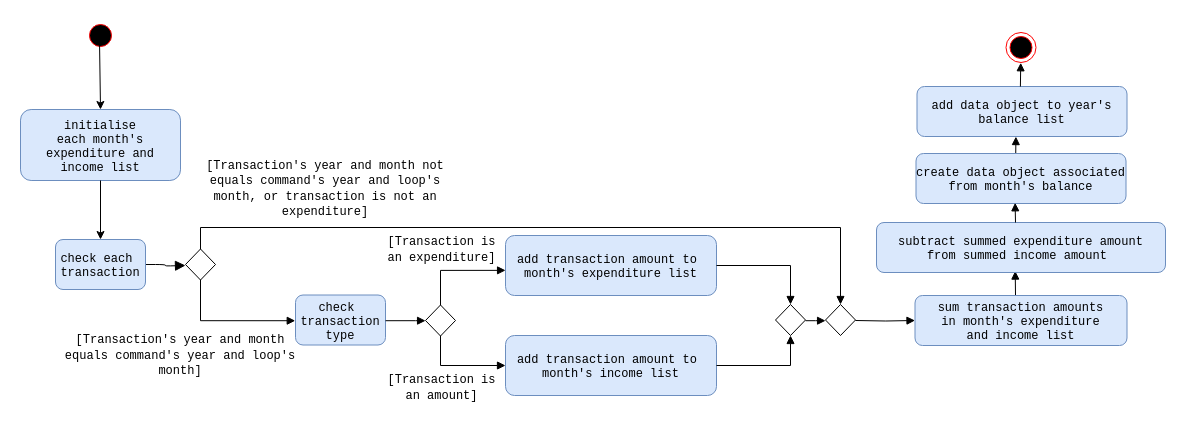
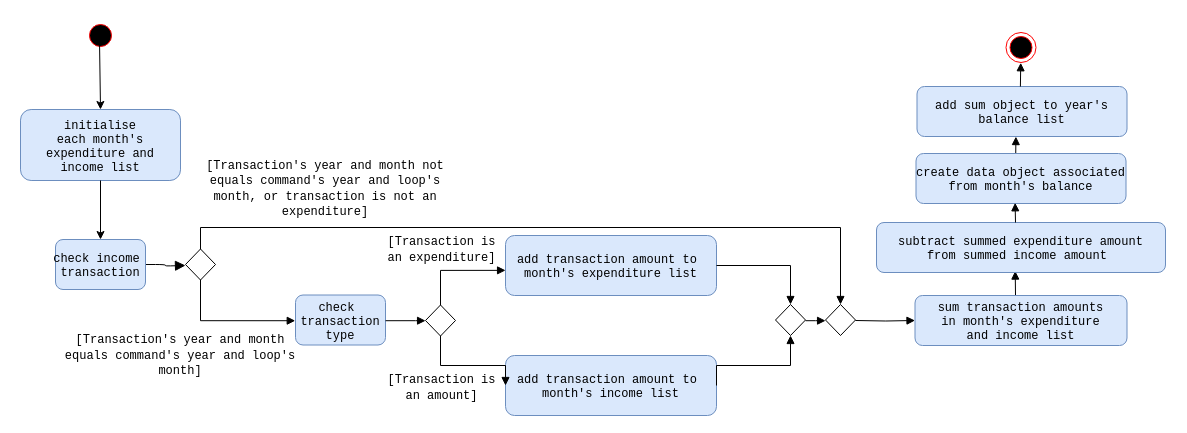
(1022, 105) -> (1022, 105)
(100, 258) -> (100, 258)
(611, 366) -> (611, 386)
